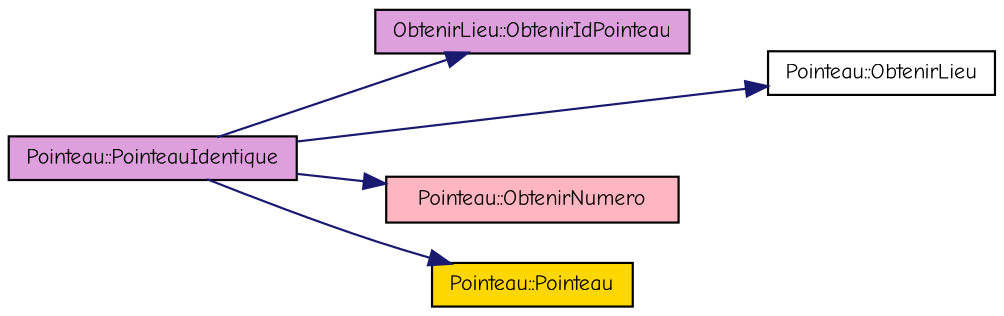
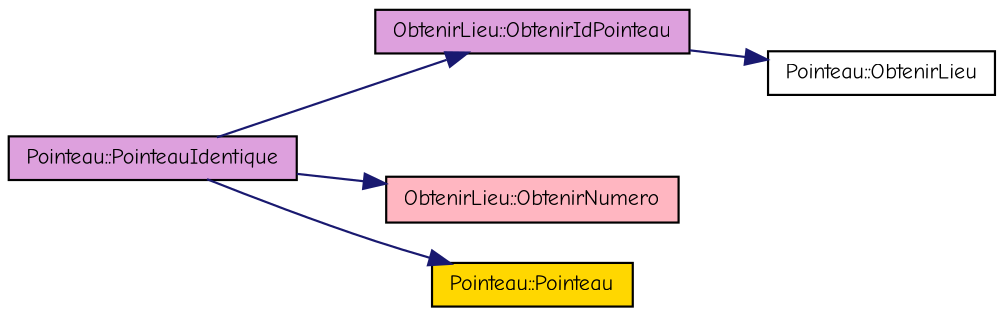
(521, 115) -> (718, 54)
(532, 200) -> (532, 200)
